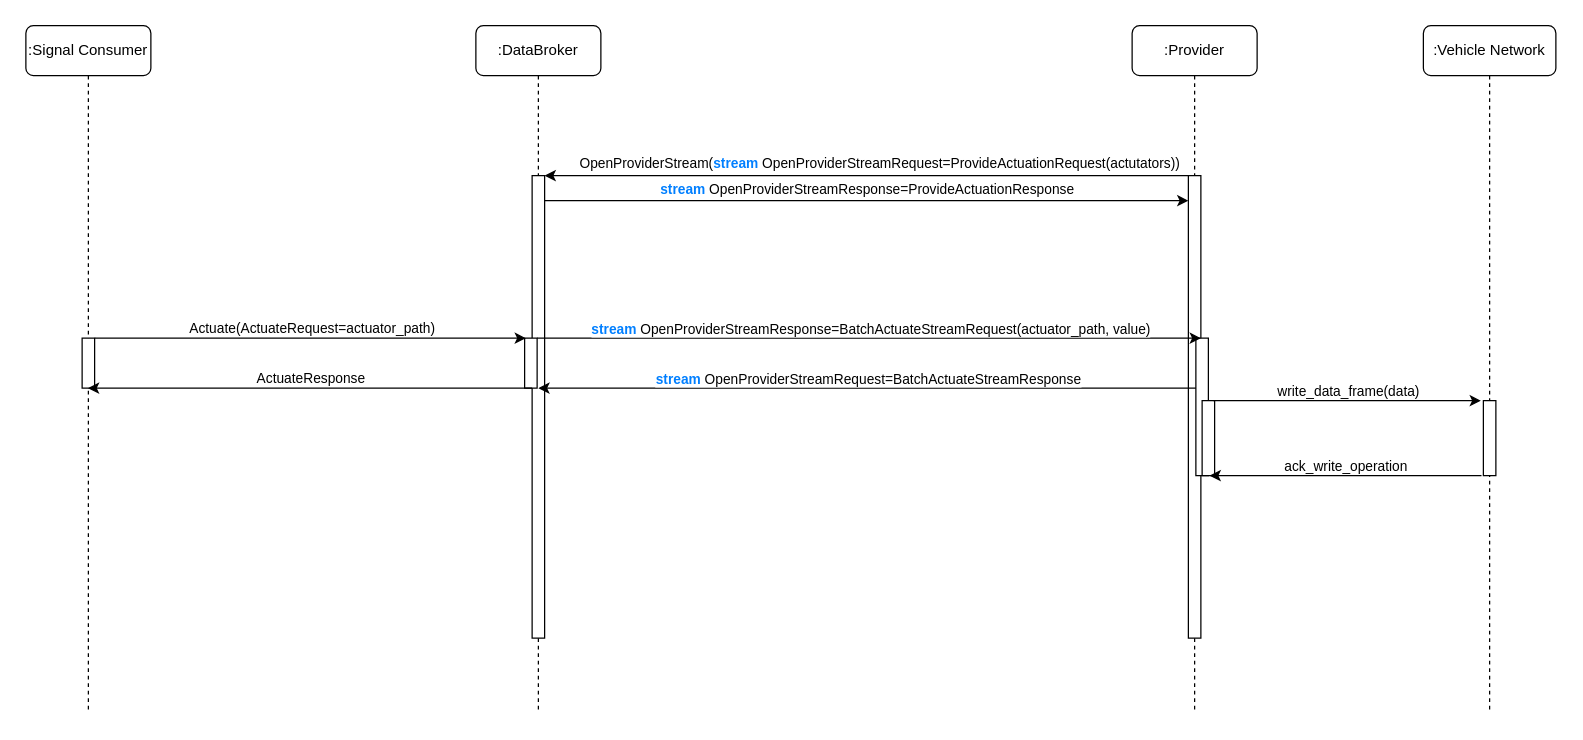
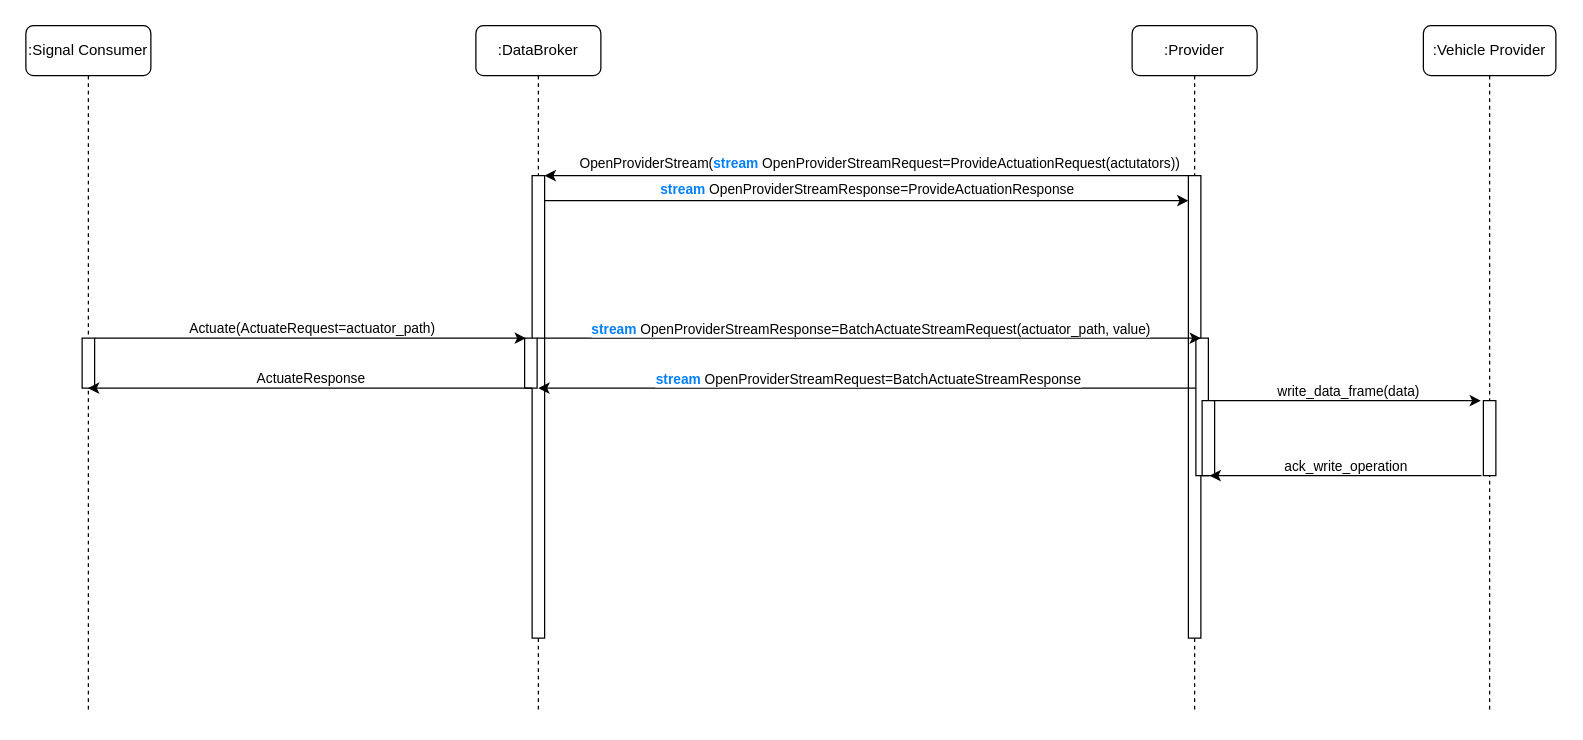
(1489, 51) -> (1489, 51)
